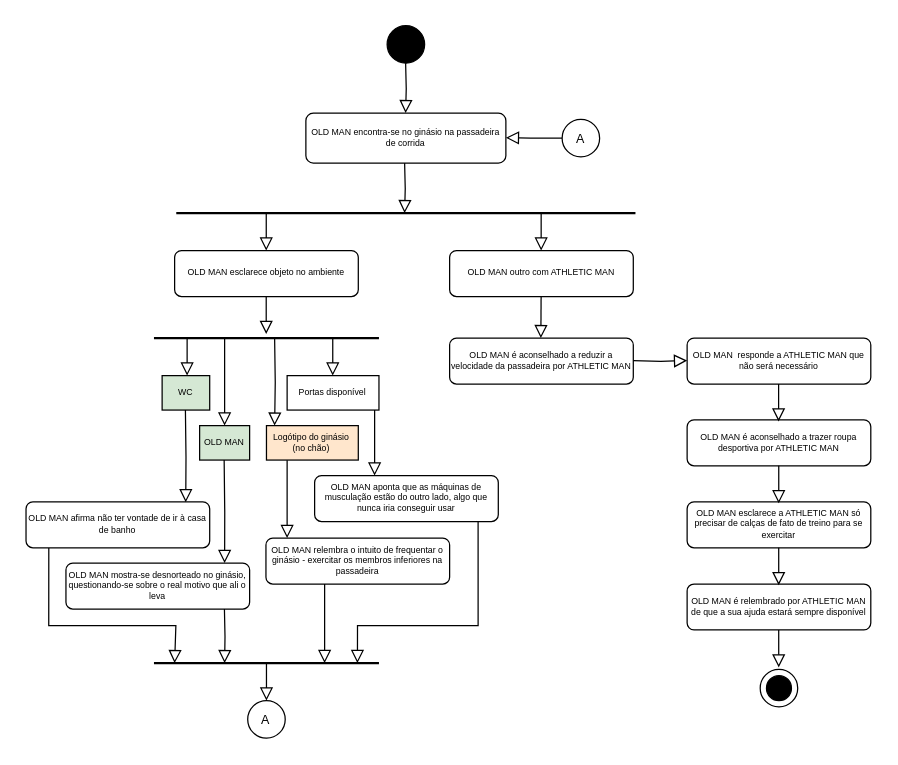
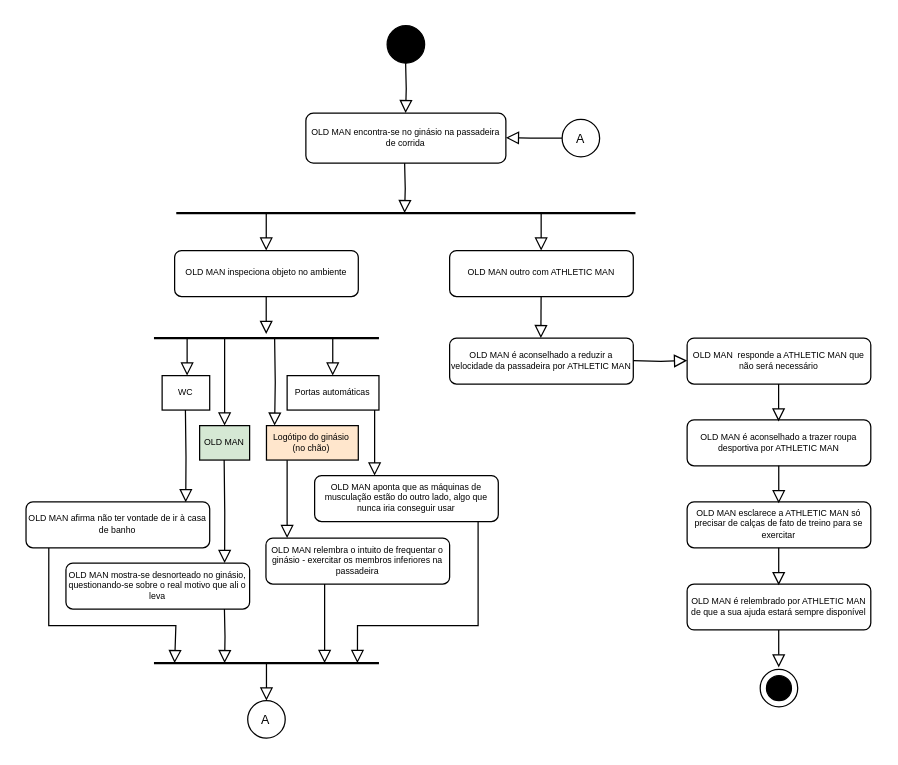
(266, 273) -> (266, 273)
(186, 393) -> (186, 393)
(333, 393) -> (333, 393)
